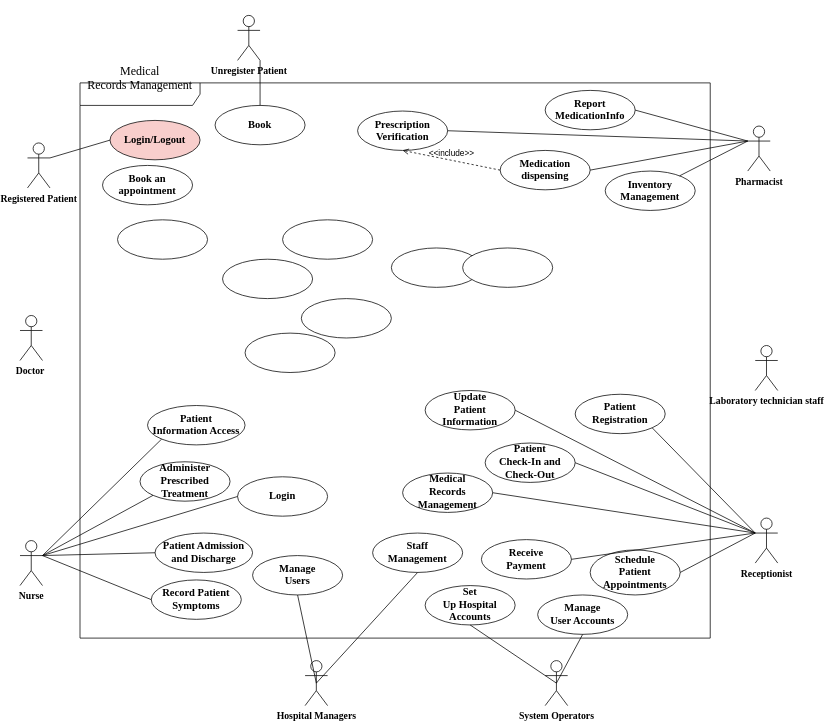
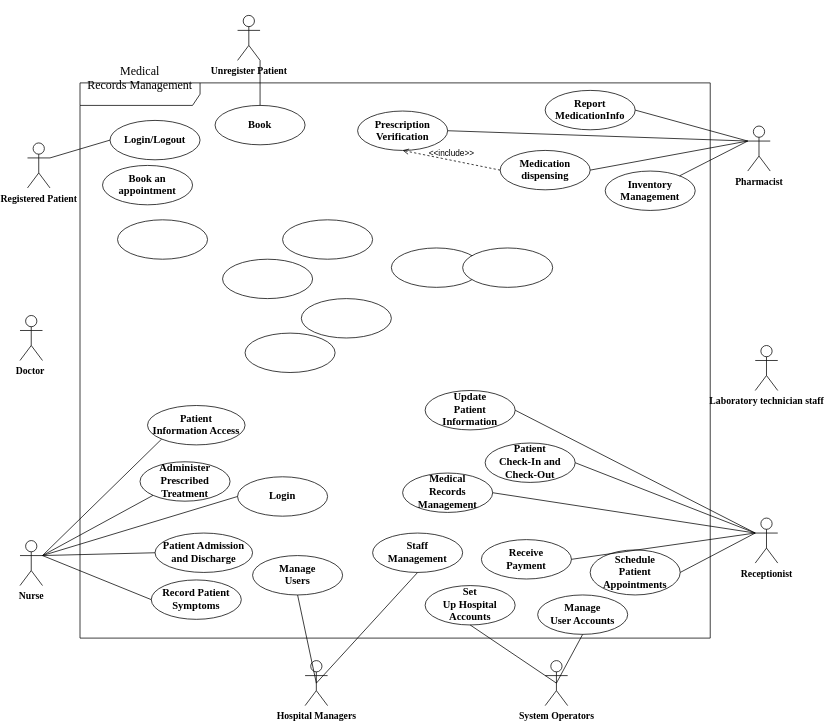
(155, 140) -> (155, 140)
(620, 414) -> none
(702, 478) -> none
